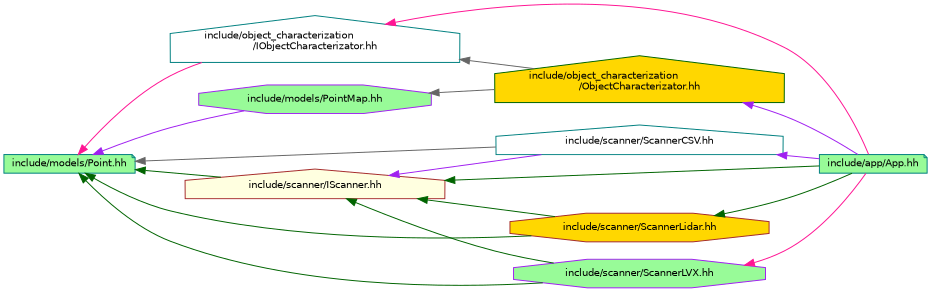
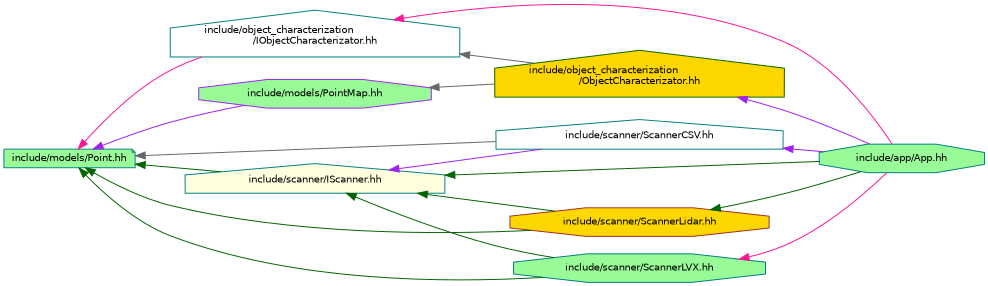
(873, 164) -> (902, 158)
(315, 185) -> (315, 180)
(640, 274) -> (640, 268)
